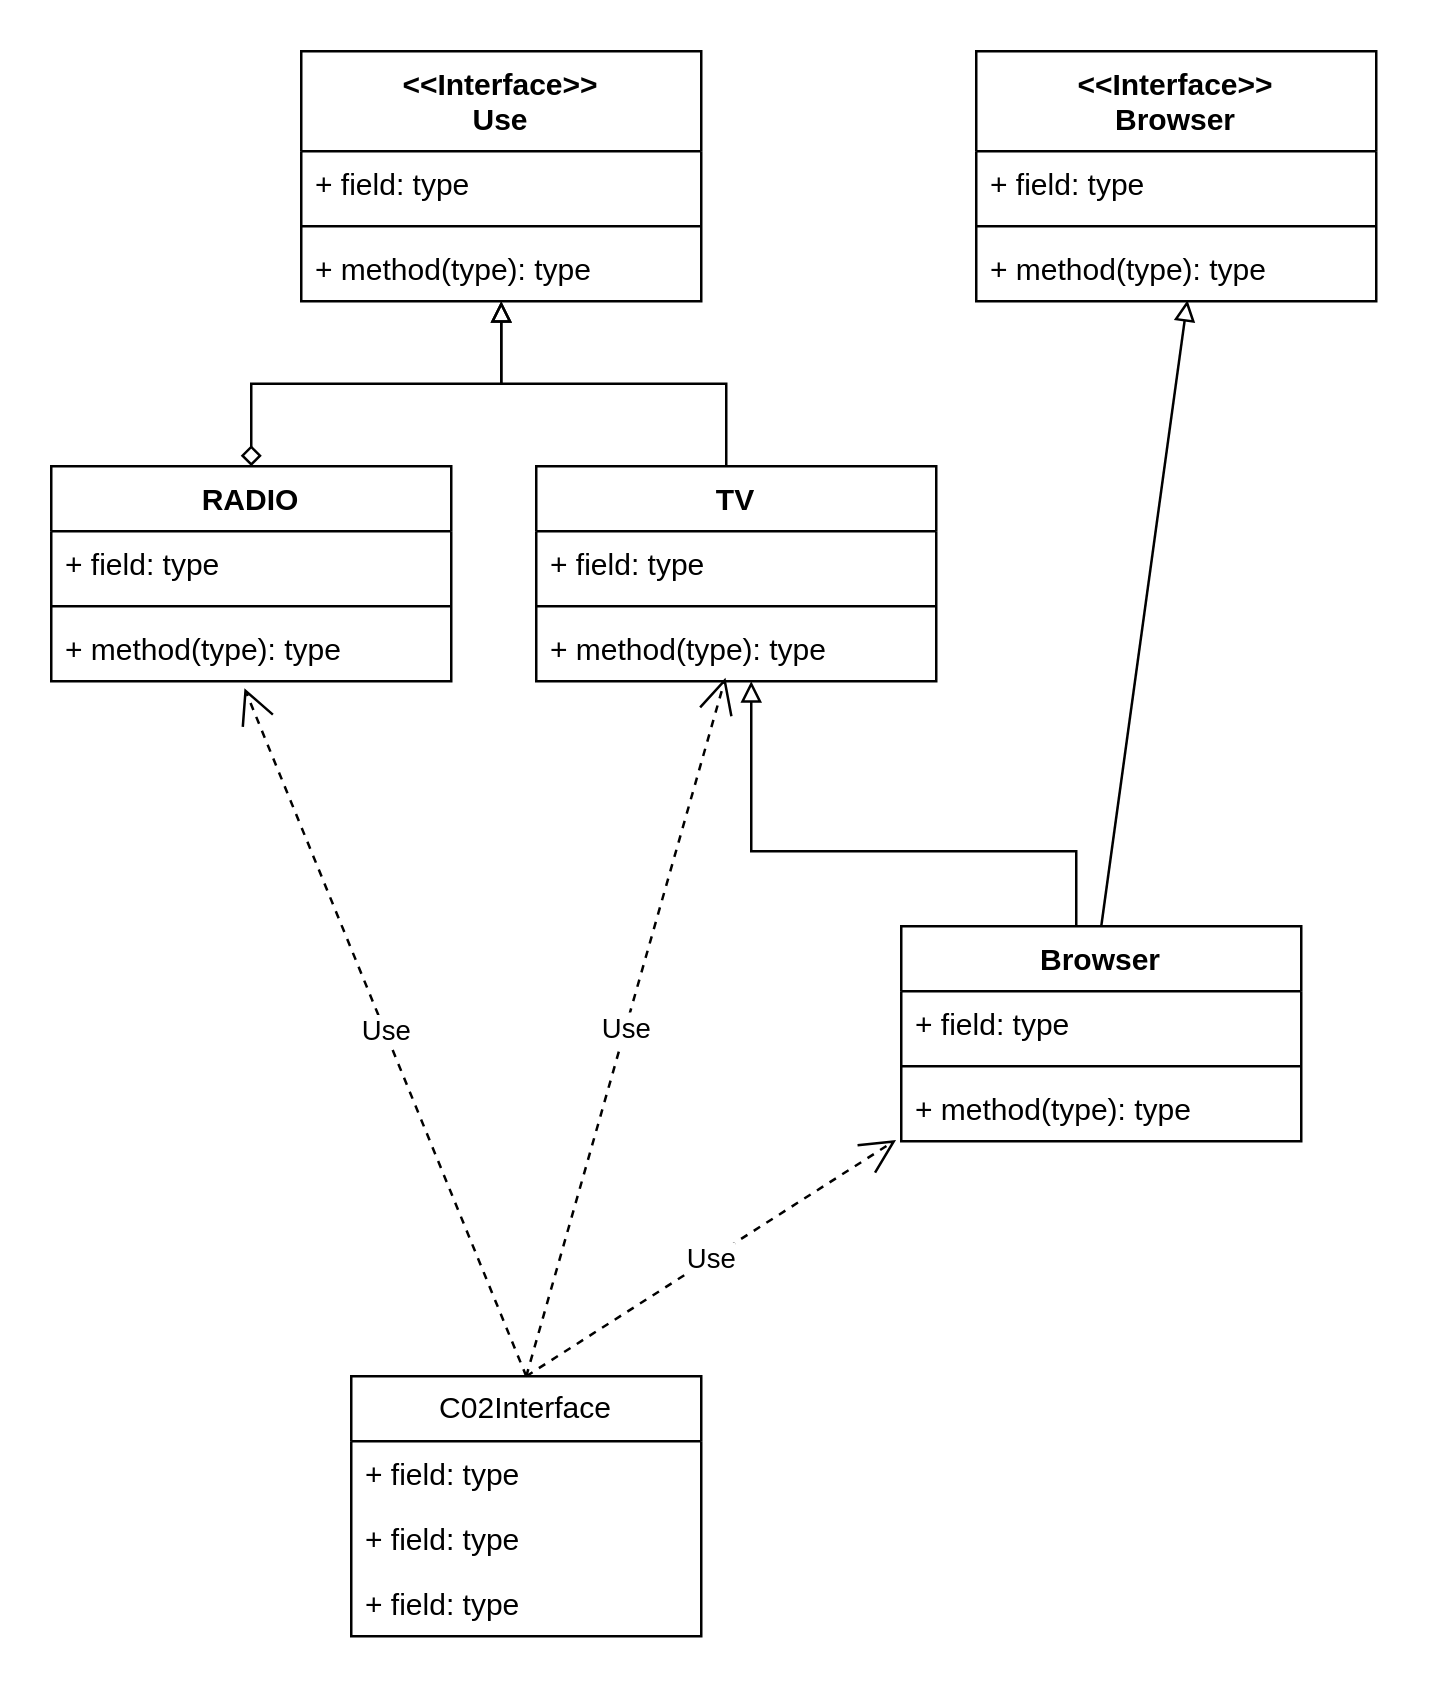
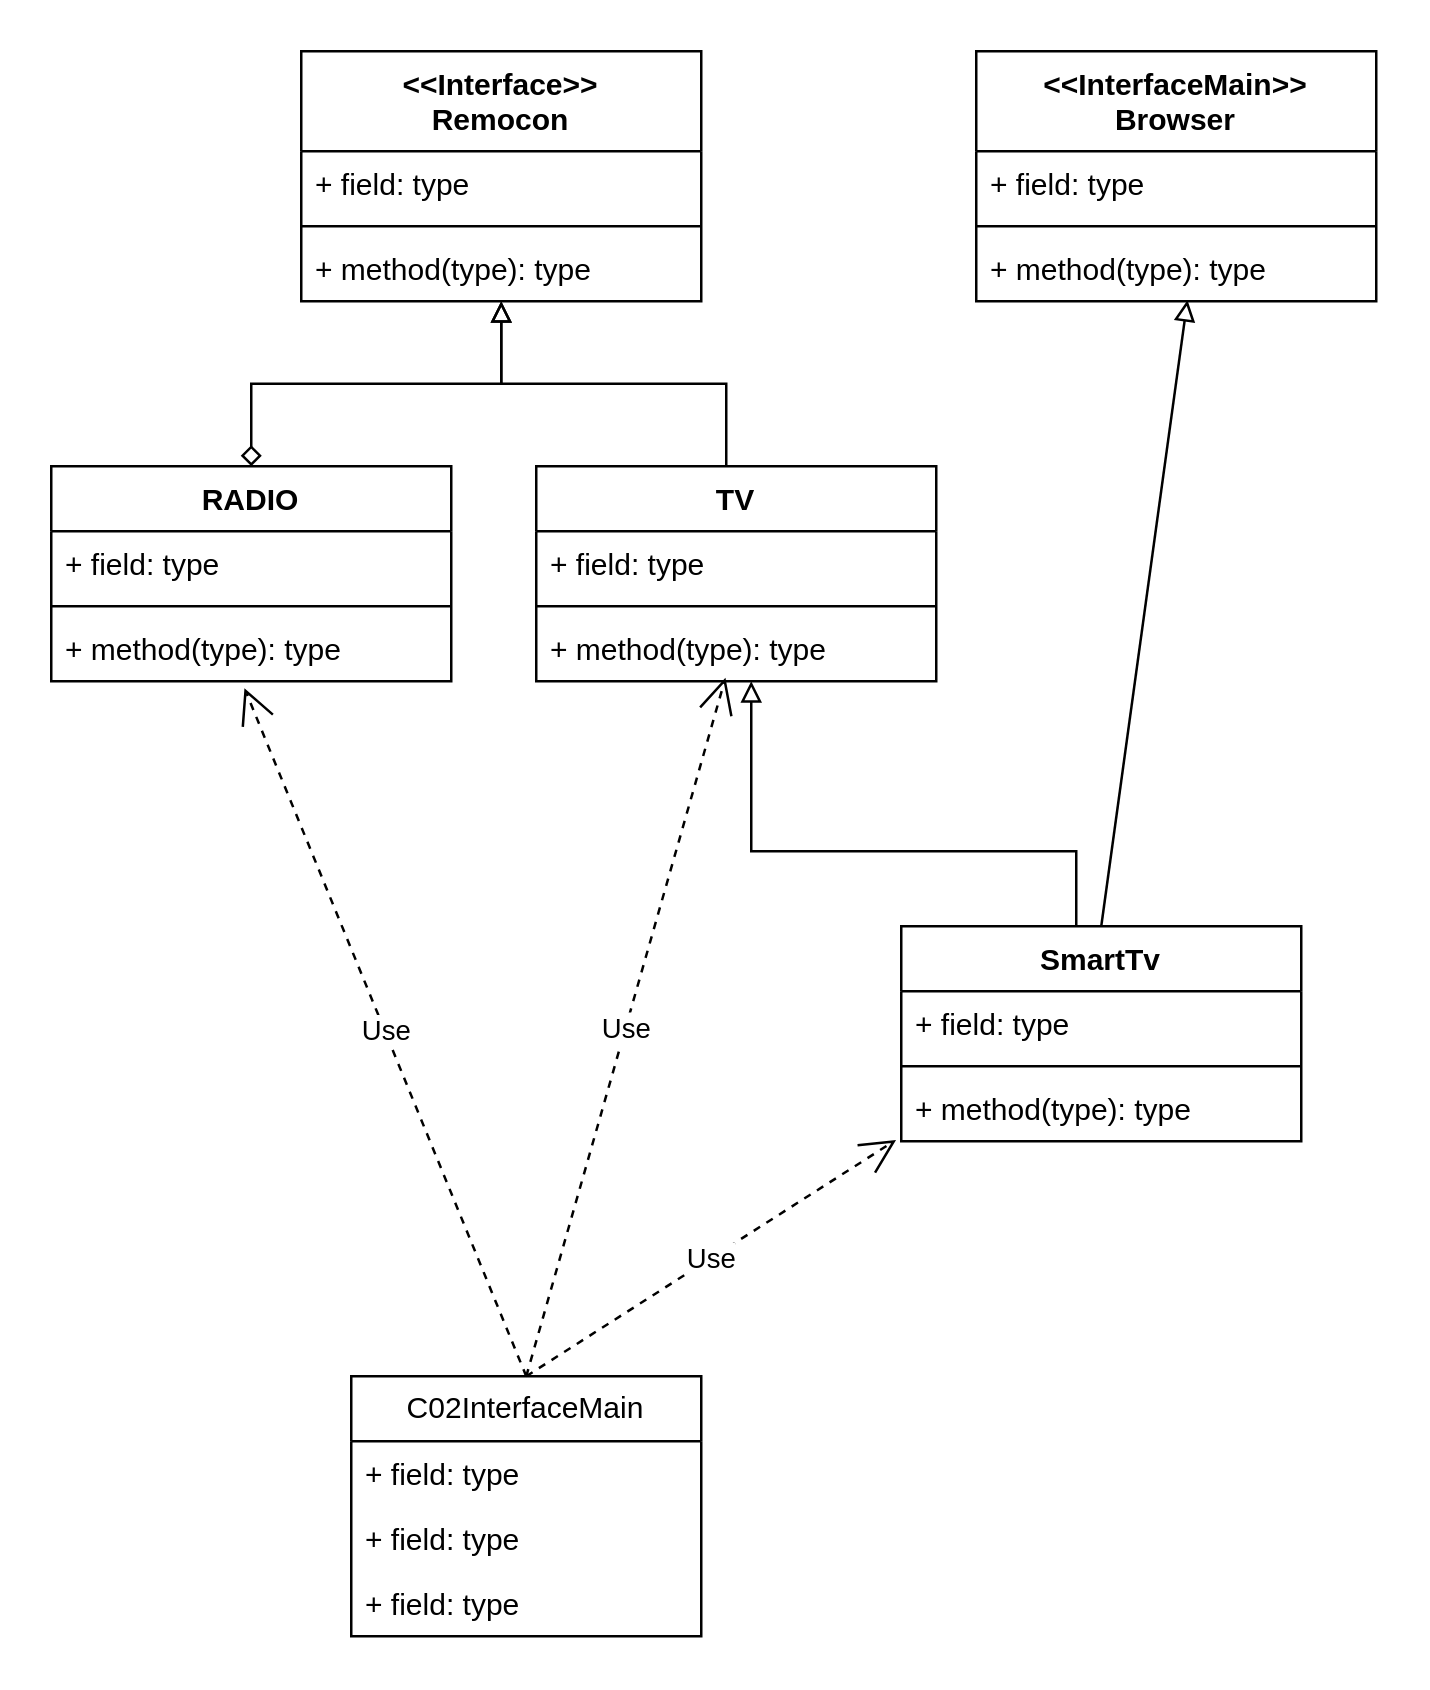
(501, 105) -> (501, 105)
(1176, 105) -> (1176, 105)
(1101, 962) -> (1101, 962)
(526, 1409) -> (526, 1409)
